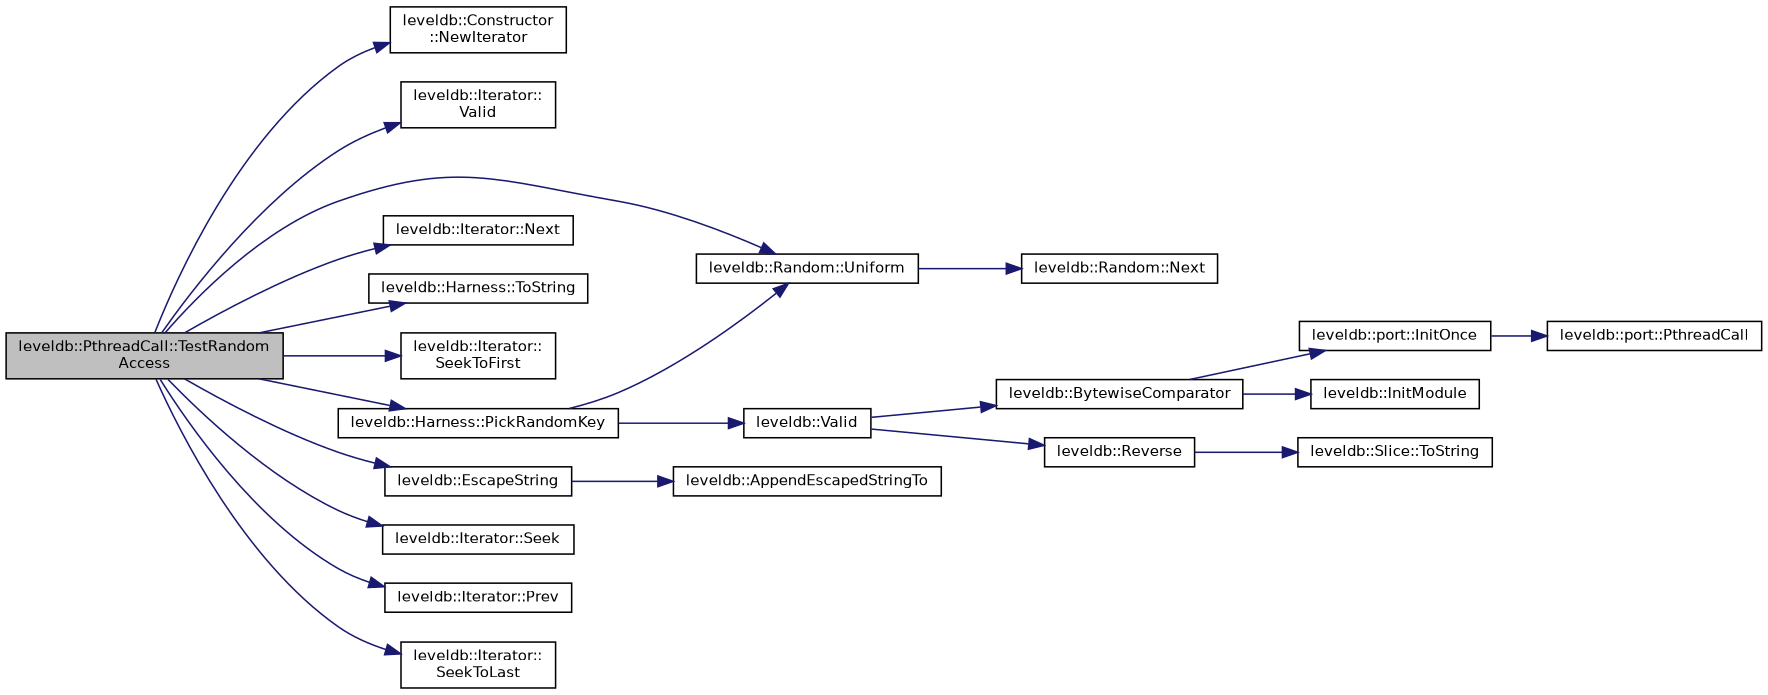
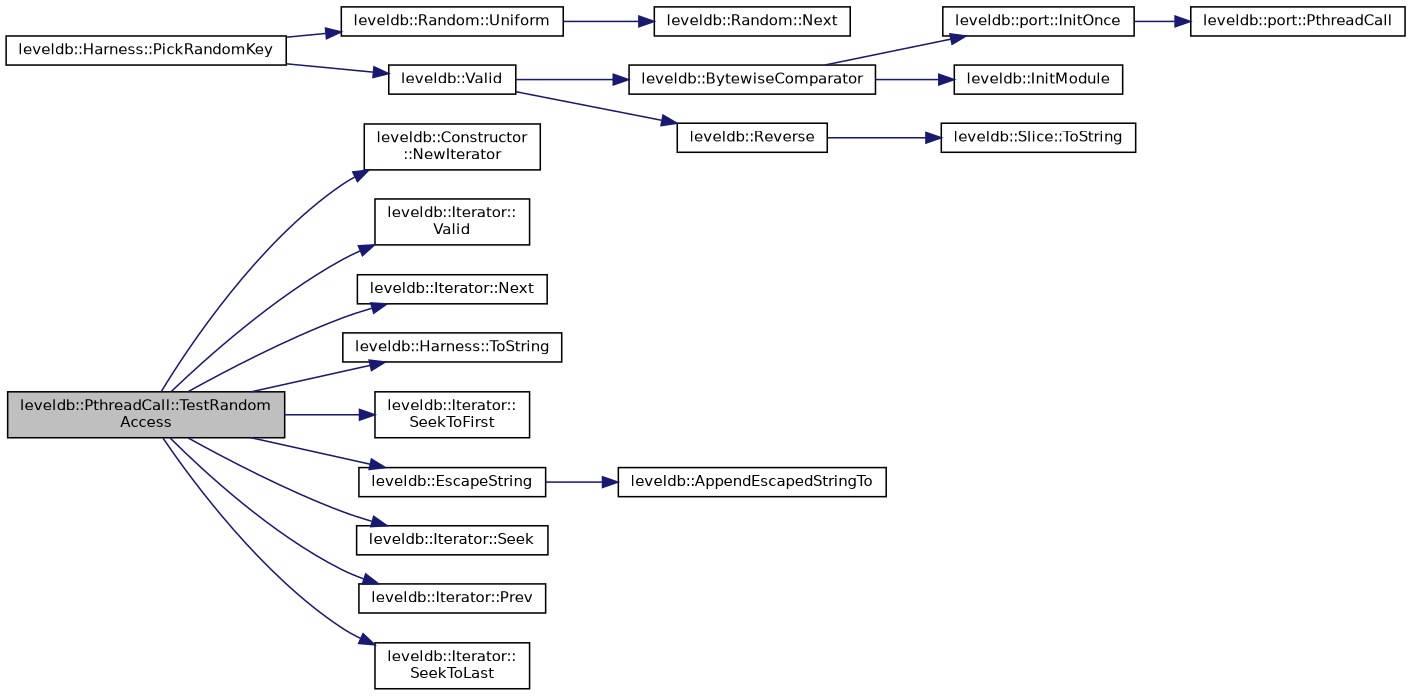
(443, 178) -> none
(324, 392) -> none
